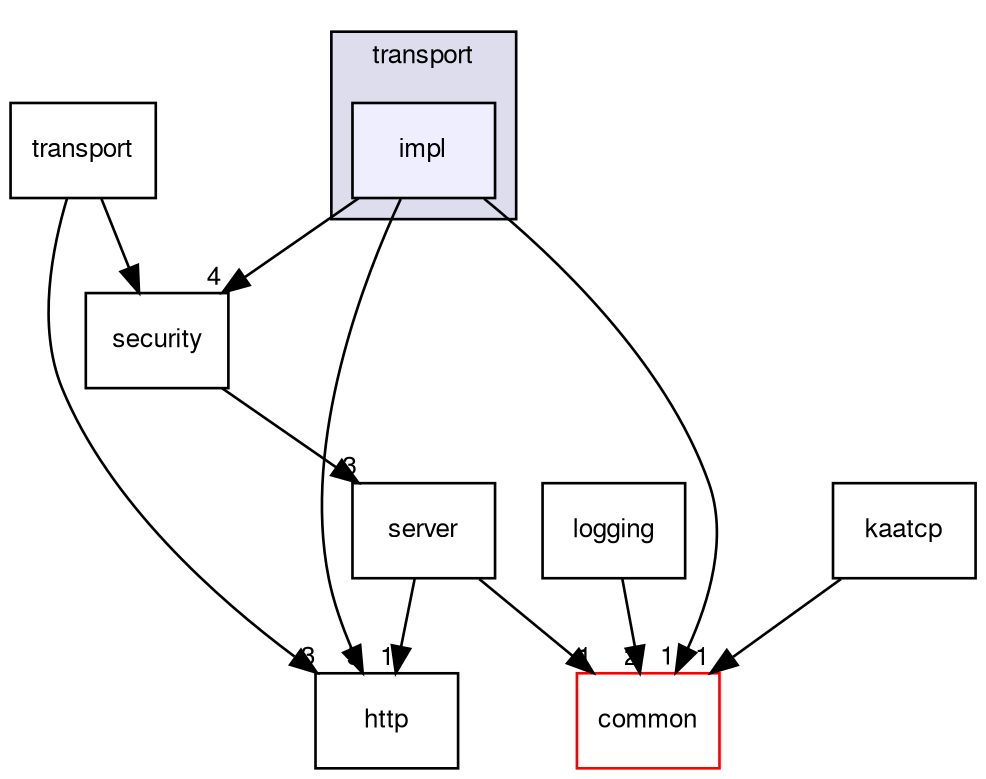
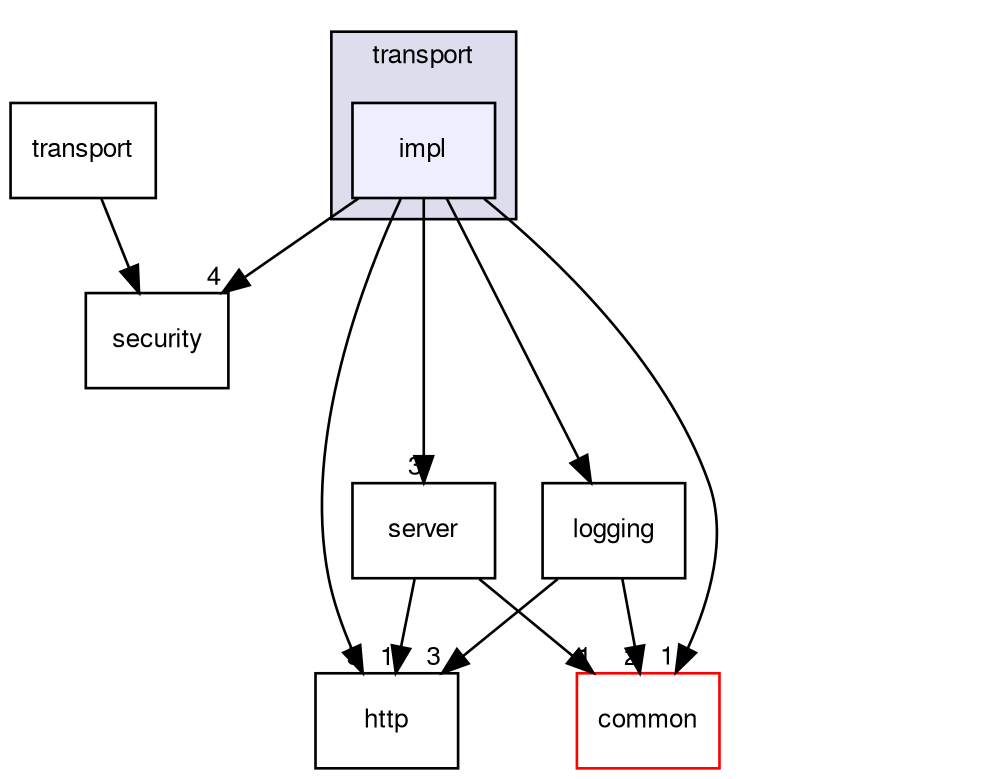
none -> (513, 329)
(279, 428) -> (424, 327)
(101, 461) -> (506, 621)
(904, 531) -> none
